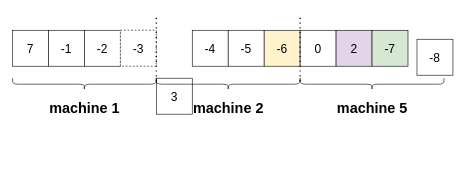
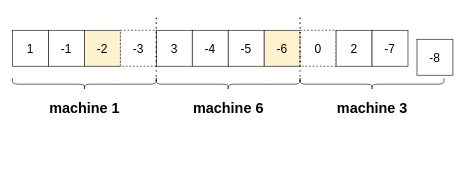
(30, 48) -> (30, 48)
(102, 48) -> (102, 48)
(318, 48) -> (318, 48)
(354, 48) -> (354, 48)
(390, 48) -> (390, 48)
(174, 96) -> (174, 48)
(229, 108) -> (229, 108)
(373, 108) -> (373, 108)
